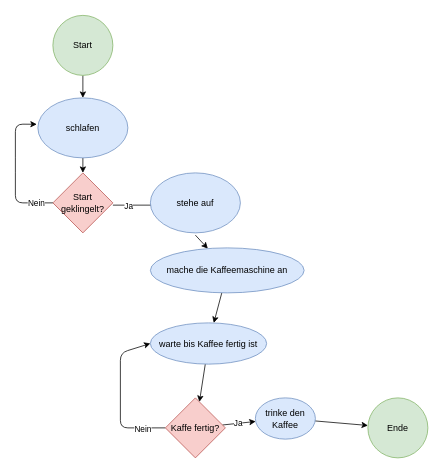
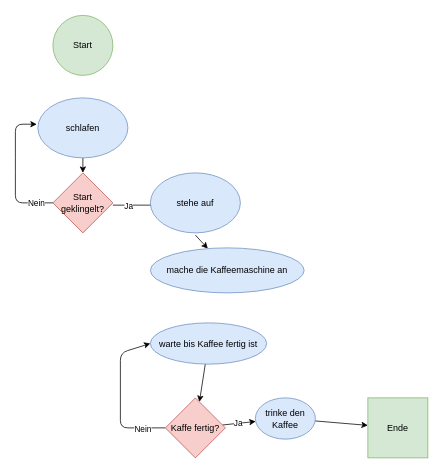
(83, 91) -> none
(218, 306) -> none
(398, 428) -> (398, 428)
